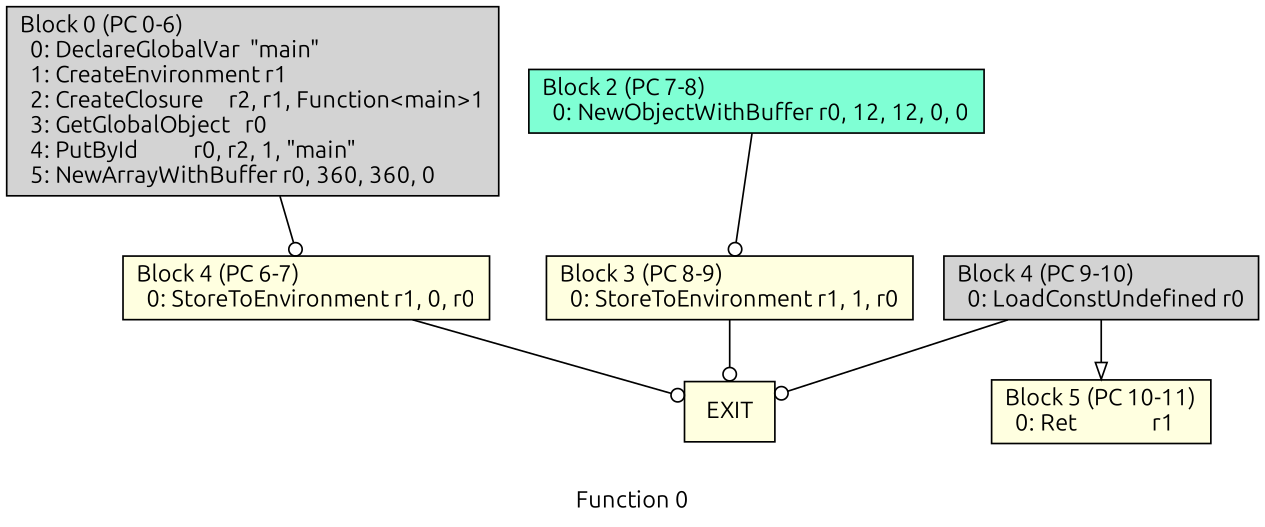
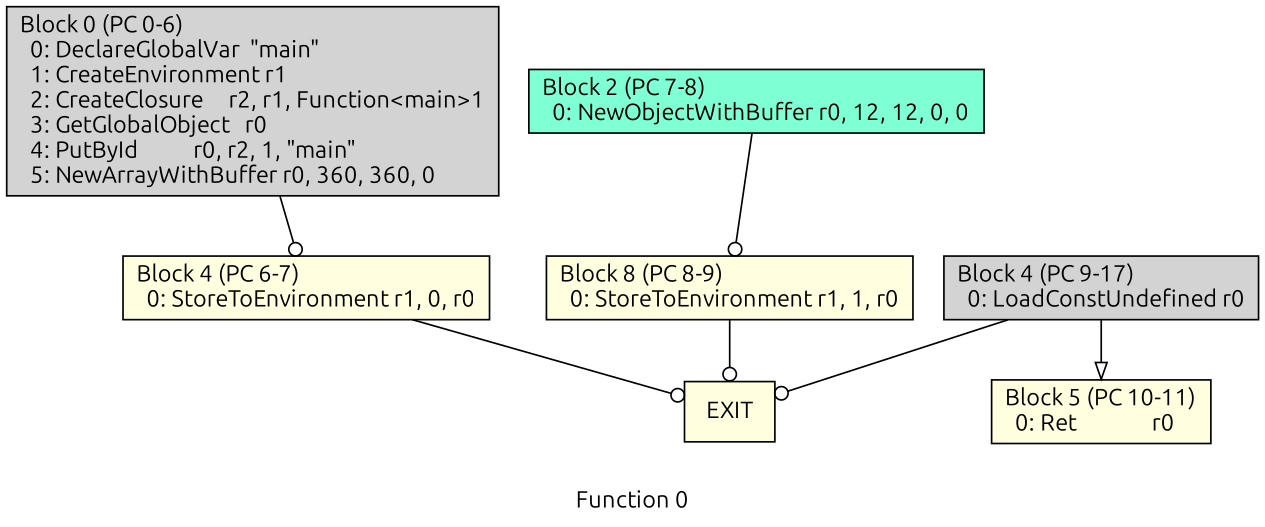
(730, 288) -> (730, 288)
(1101, 288) -> (1101, 288)
(1101, 412) -> (1101, 412)
